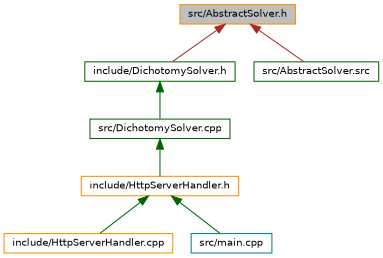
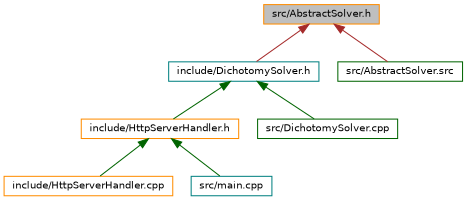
(160, 72) -> (244, 72)
(160, 163) -> (197, 103)
